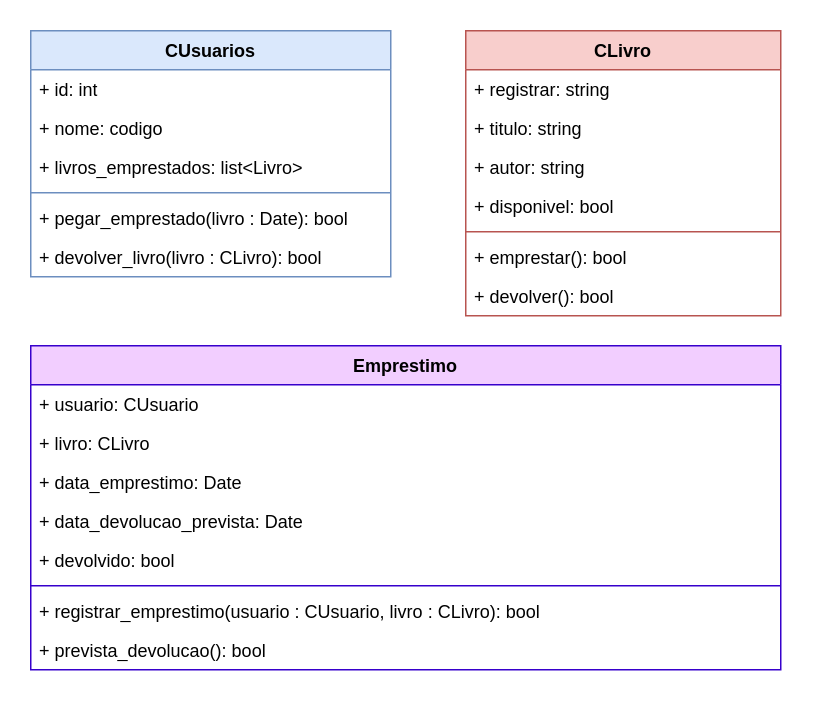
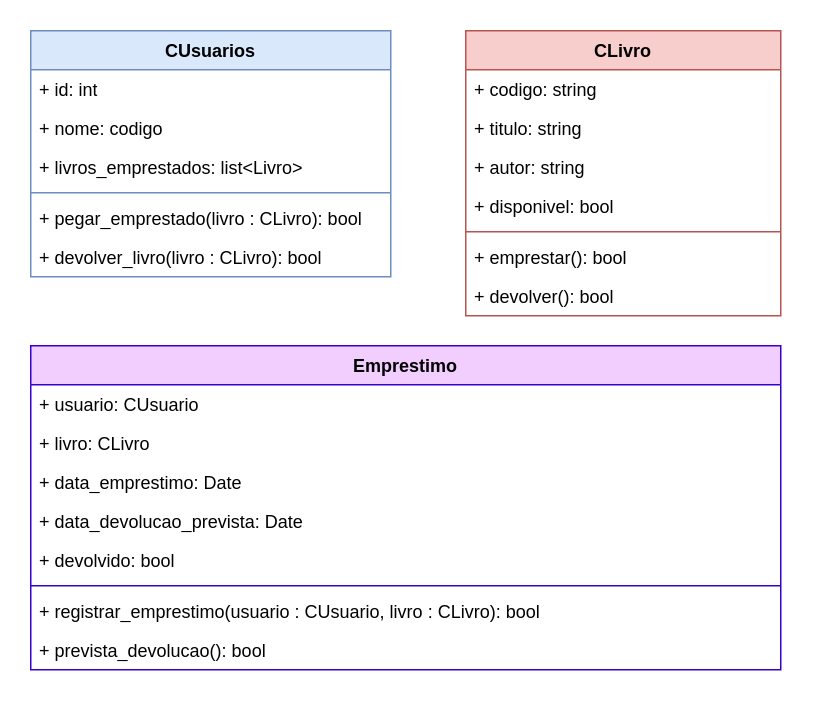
(559, 91) -> (544, 91)
(210, 220) -> (212, 231)
